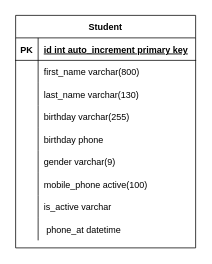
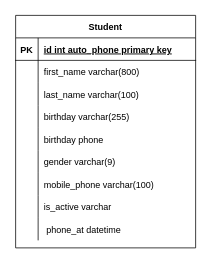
(118, 50) -> (110, 50)
(98, 95) -> (98, 95)
(100, 185) -> (104, 185)
